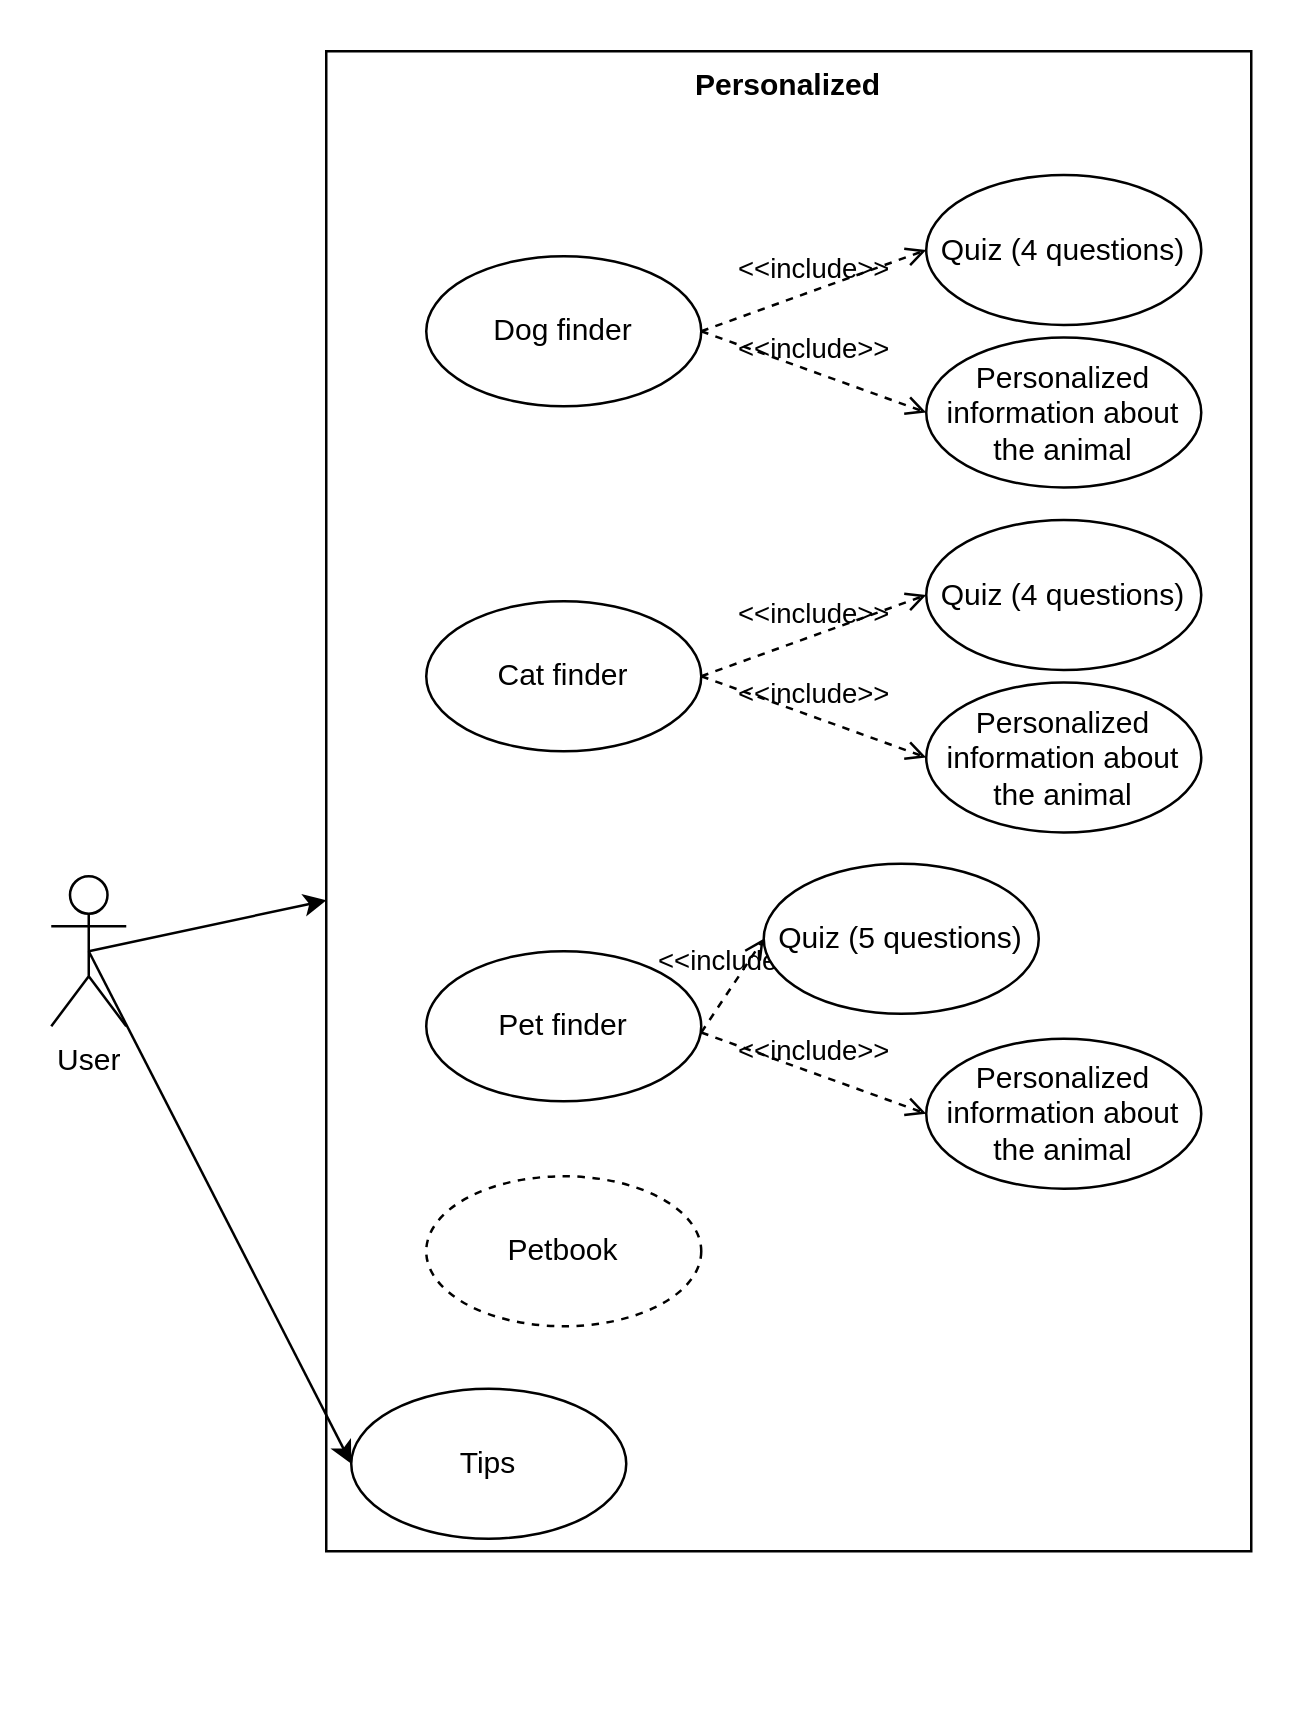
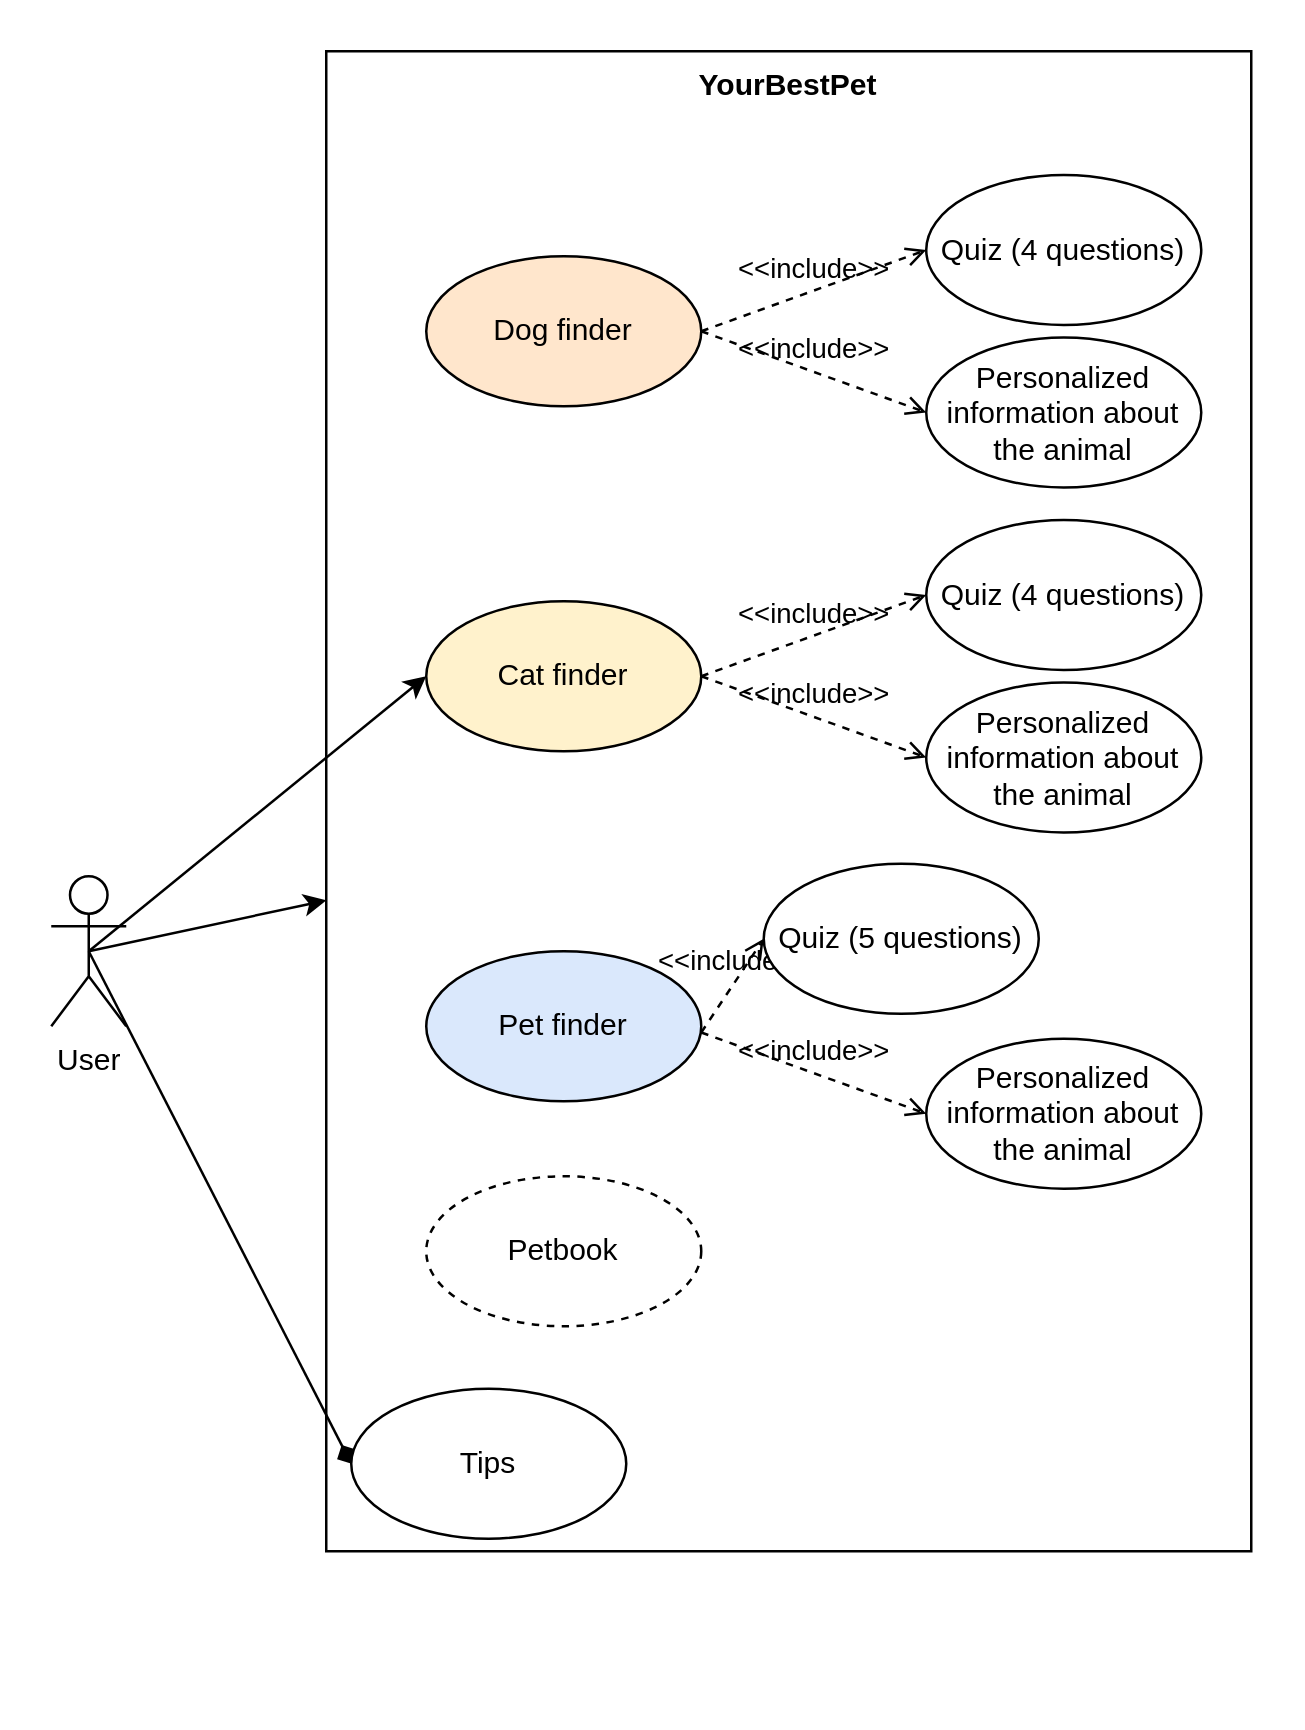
(789, 87) -> (789, 87)
(564, 331) -> (564, 331)
(564, 676) -> (564, 676)
none -> (269, 805)
(564, 1026) -> (564, 1026)
(342, 1446) -> (342, 1446)
